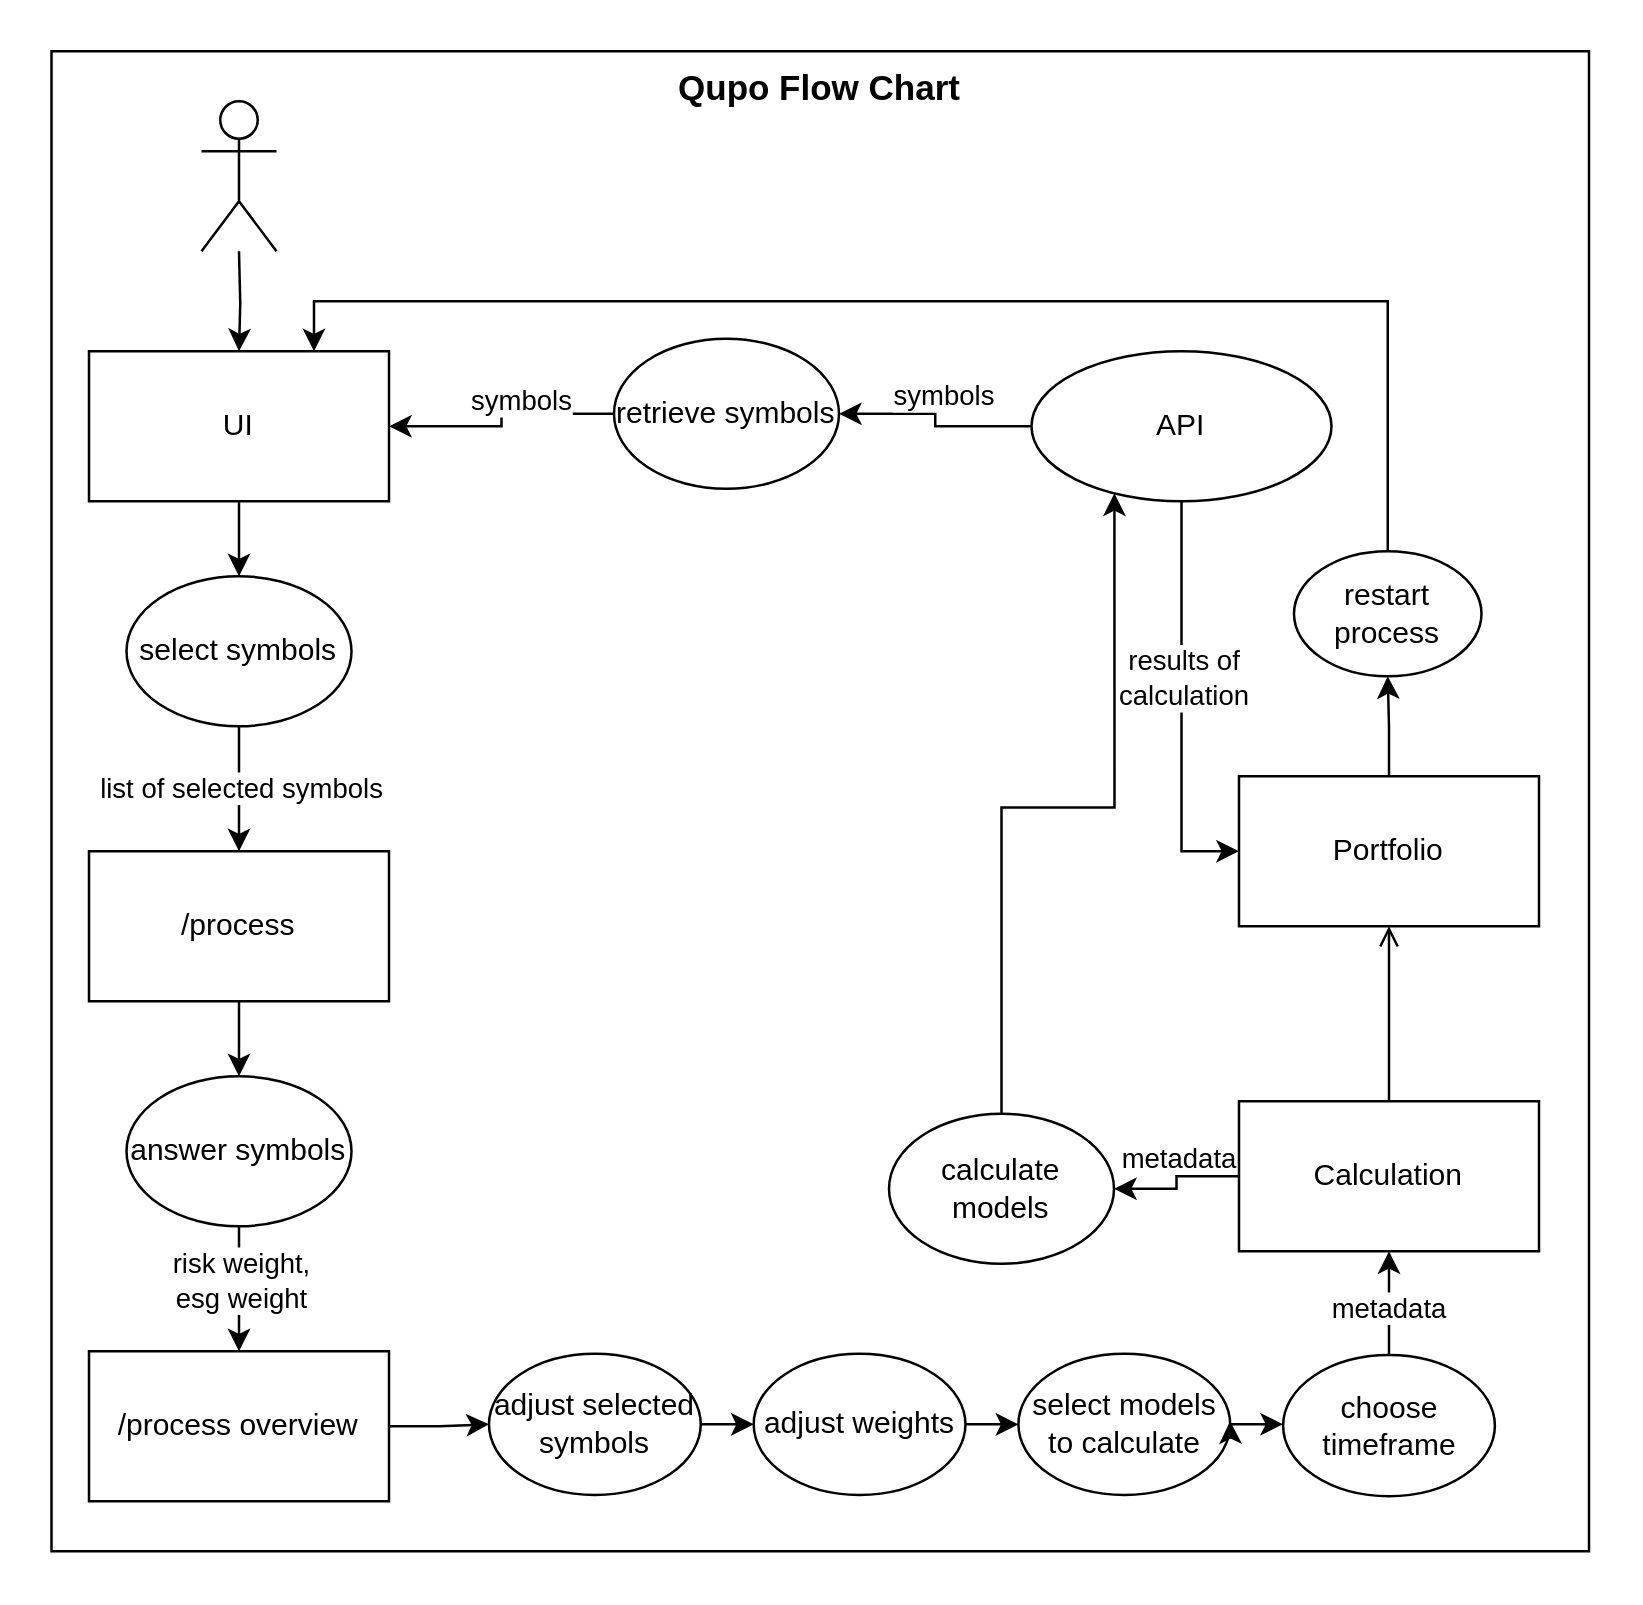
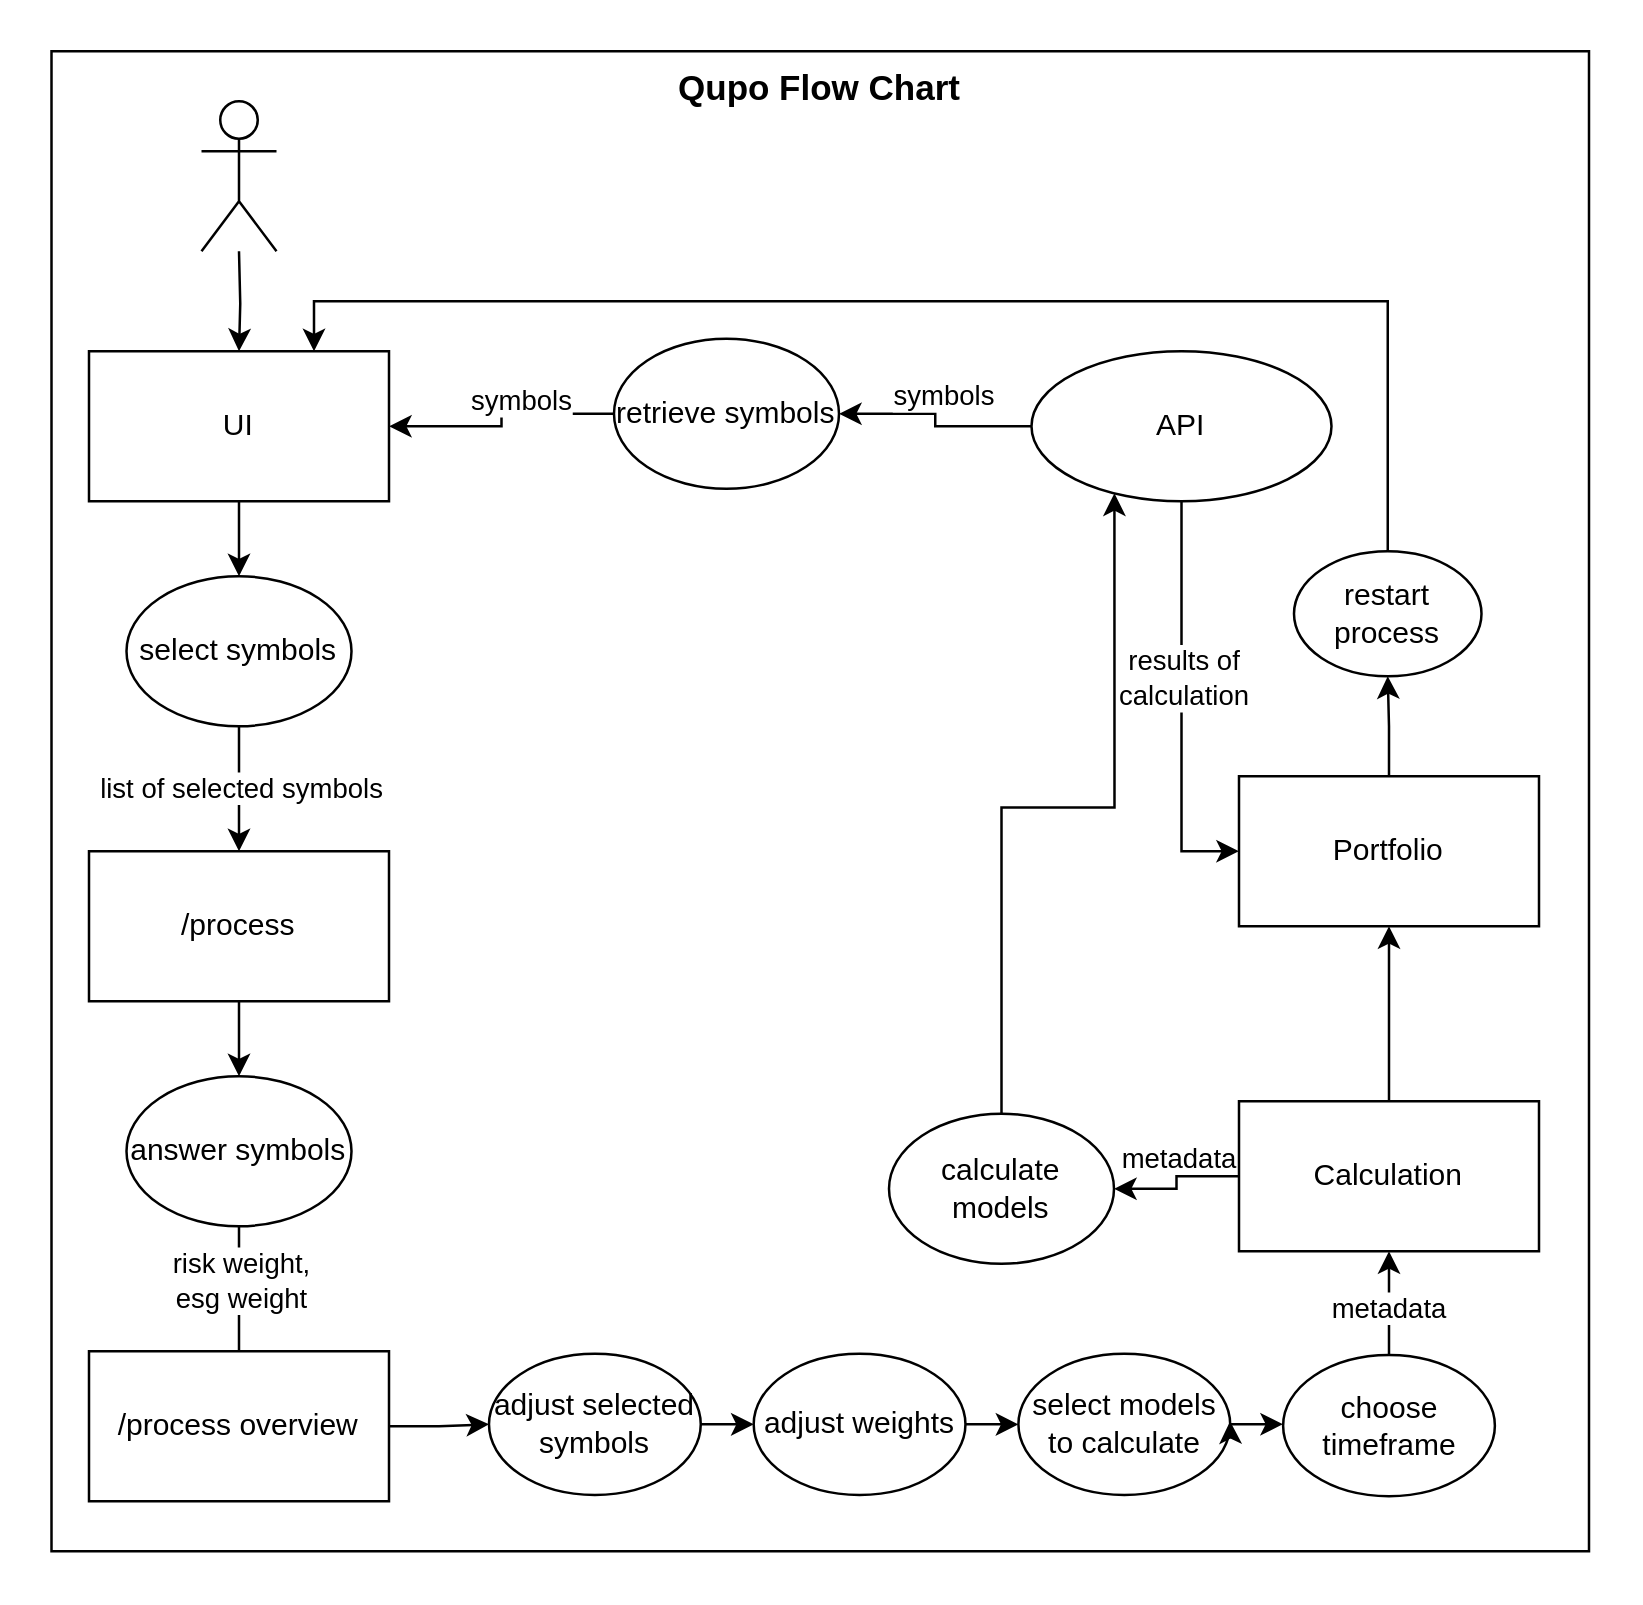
(1389, 940) -> (1389, 944)
(239, 1333) -> (239, 1340)
